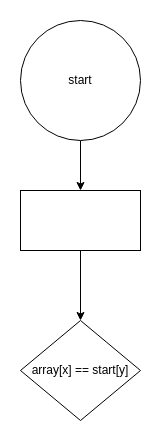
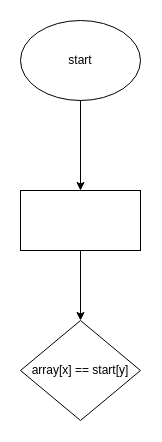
(81, 81) -> (81, 61)
